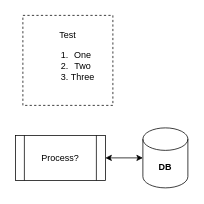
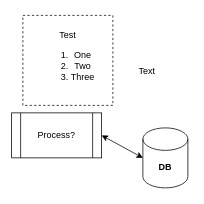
none -> (147, 72)
(60, 158) -> (57, 135)
